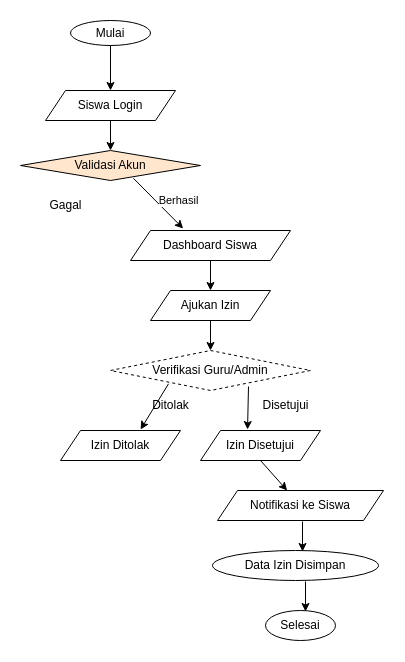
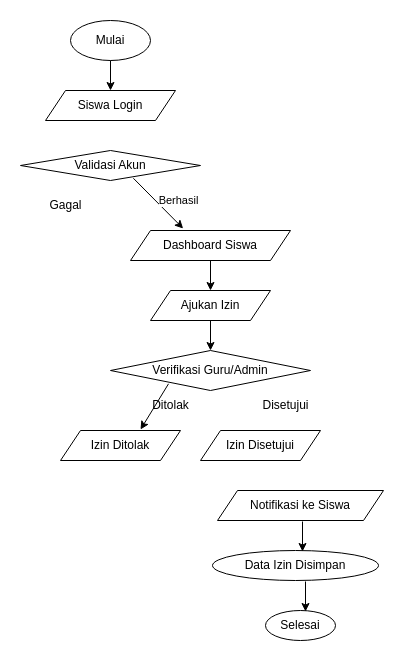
(111, 33) -> (111, 41)
(111, 132) -> none
(111, 166) -> (111, 166)
(211, 371) -> (211, 371)
(248, 405) -> none
(271, 473) -> none
